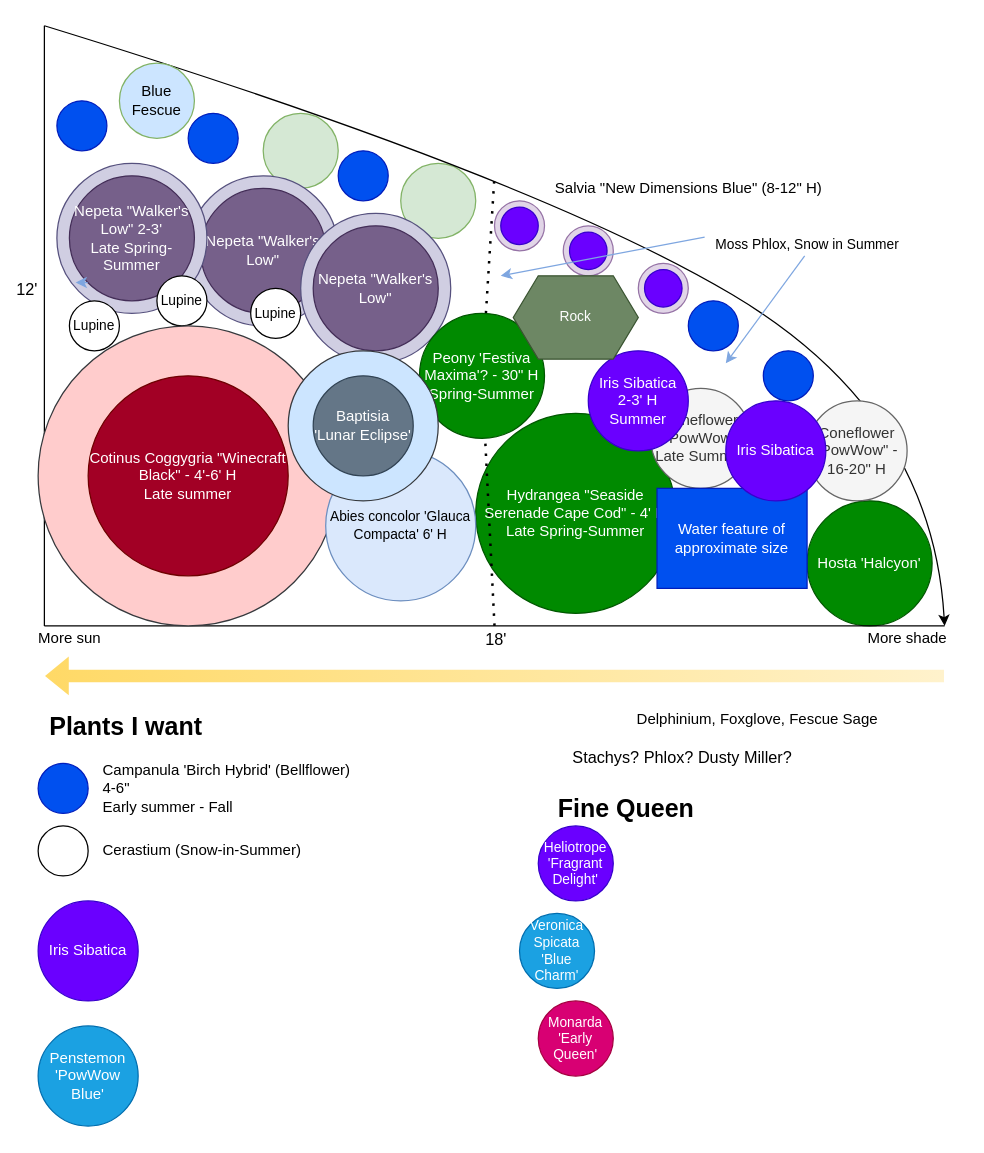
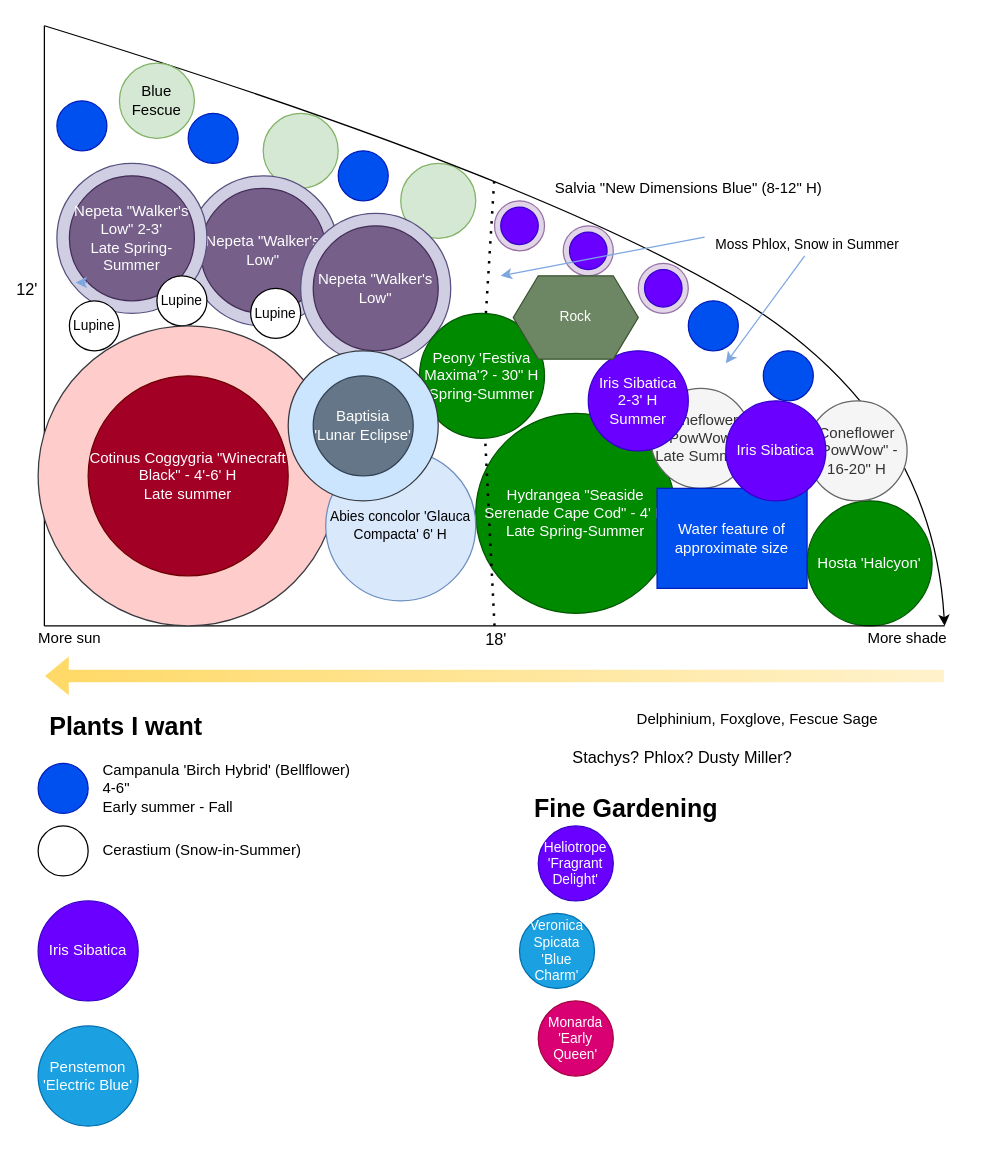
(157, 101) -> (157, 101)
(626, 807) -> (626, 807)
(88, 1076) -> (88, 1076)
